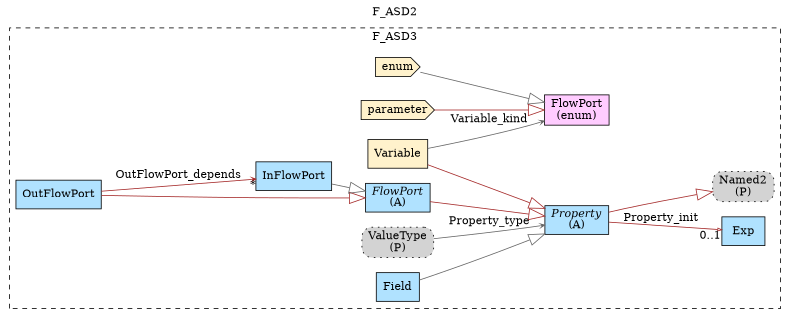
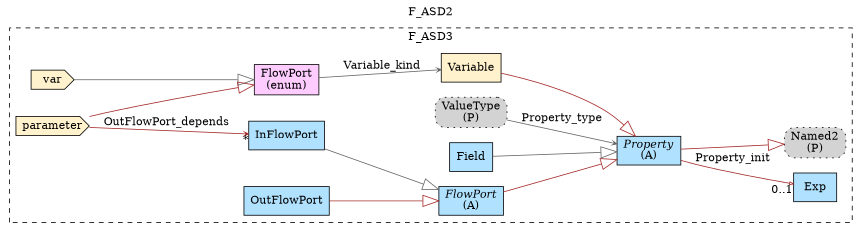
(398, 67) -> (53, 80)
(484, 136) -> (378, 74)
(177, 185) -> (167, 131)
